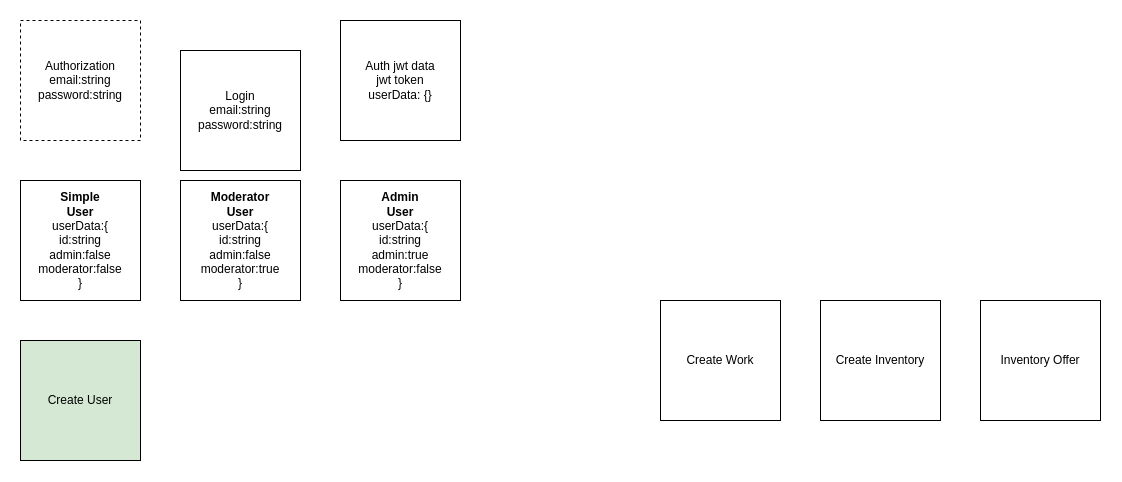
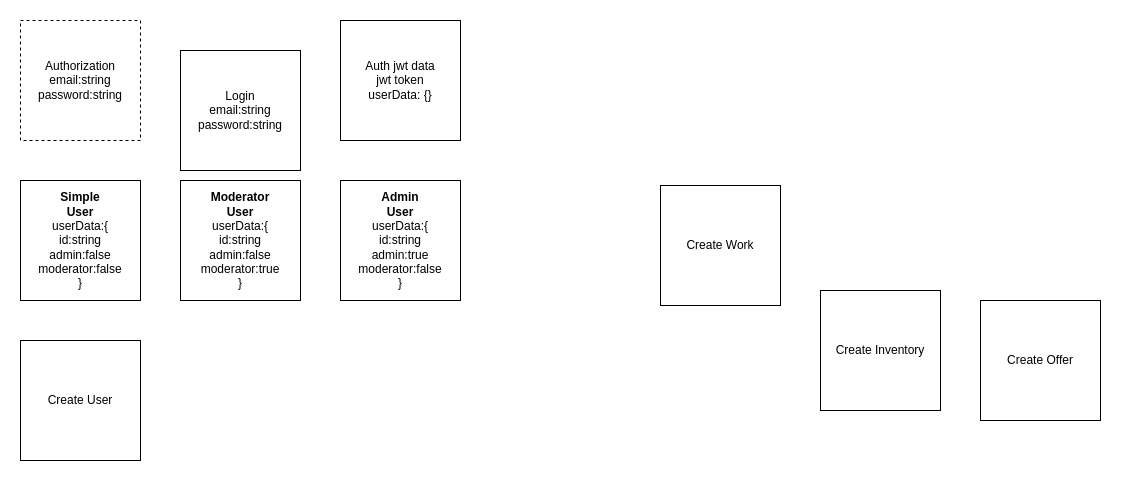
(721, 361) -> (721, 246)
(881, 361) -> (881, 351)
(1041, 361) -> (1041, 361)
(81, 401) -> (81, 401)
